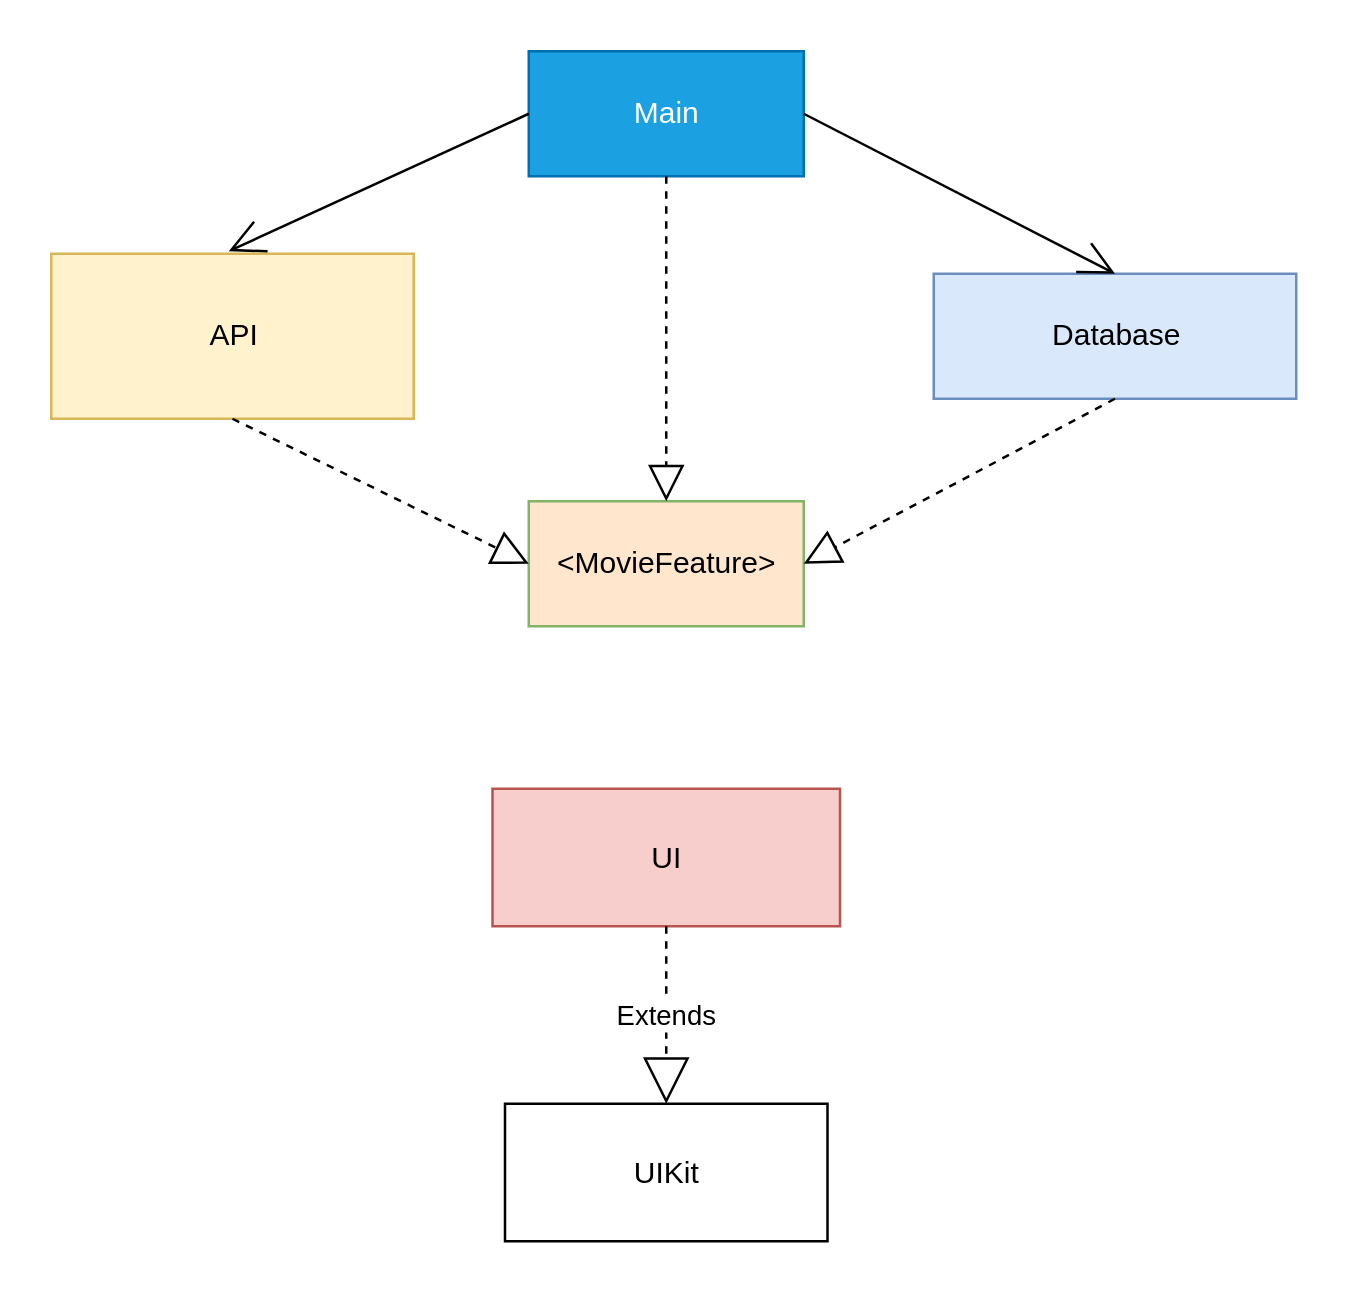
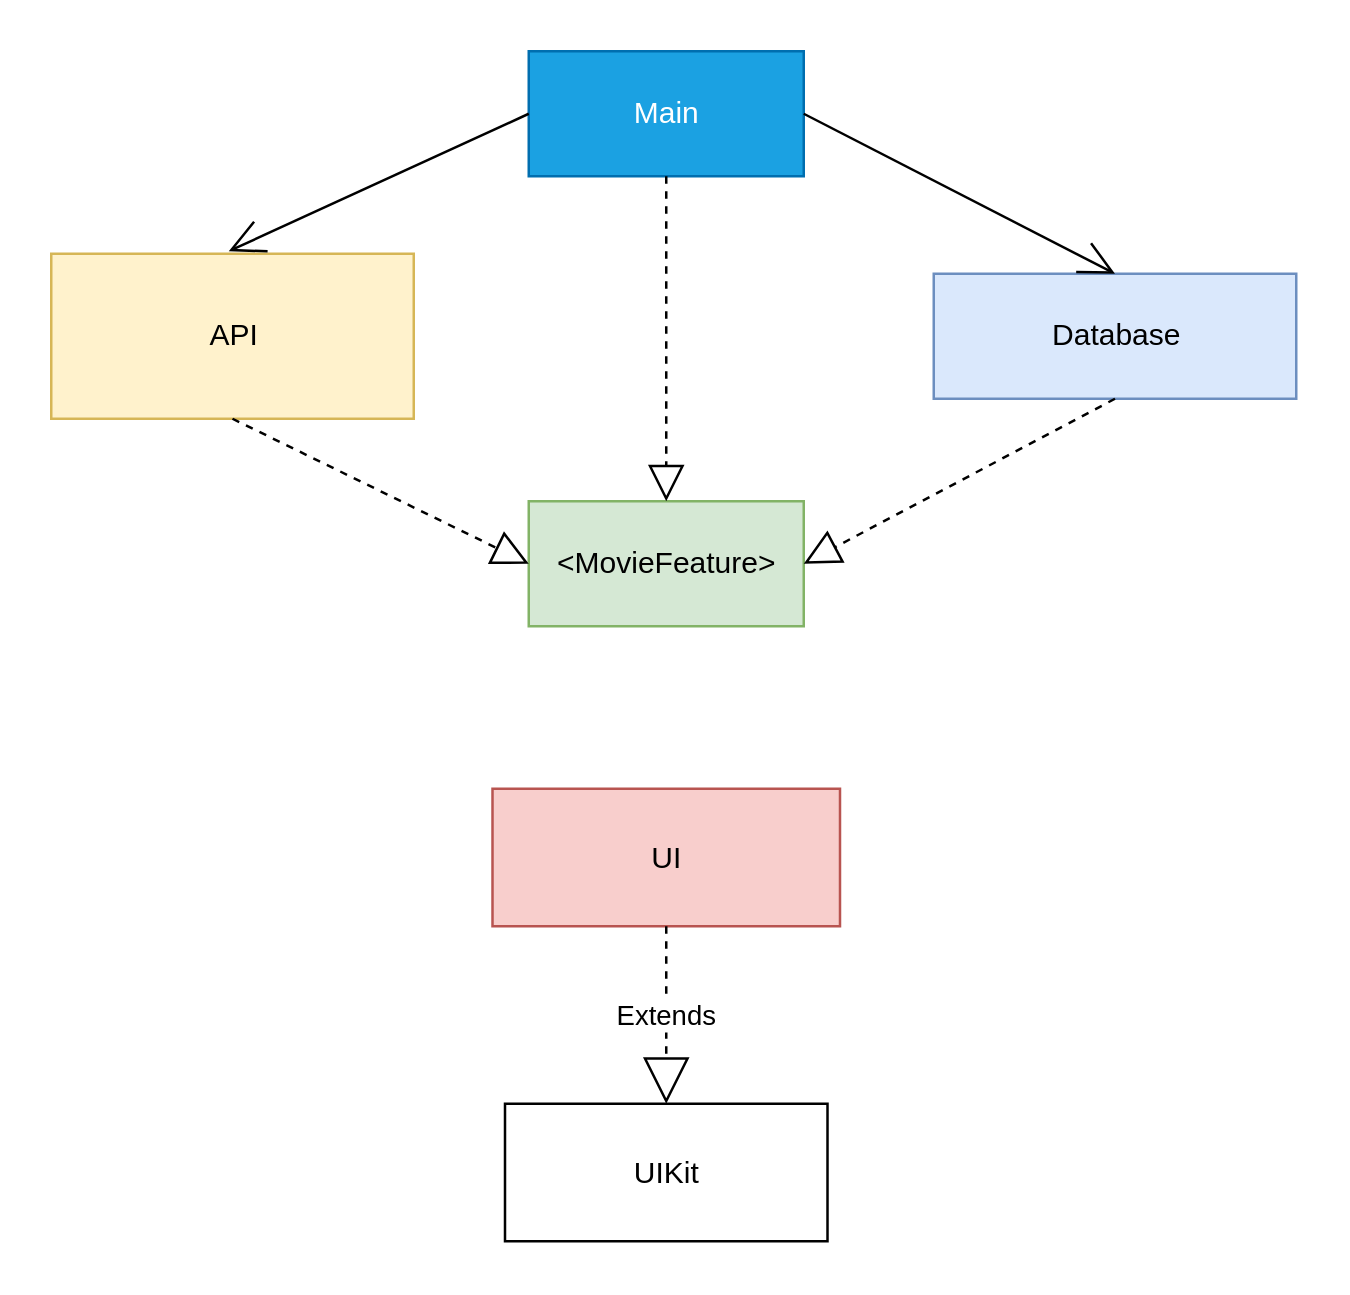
(666, 564) -> (666, 564)
